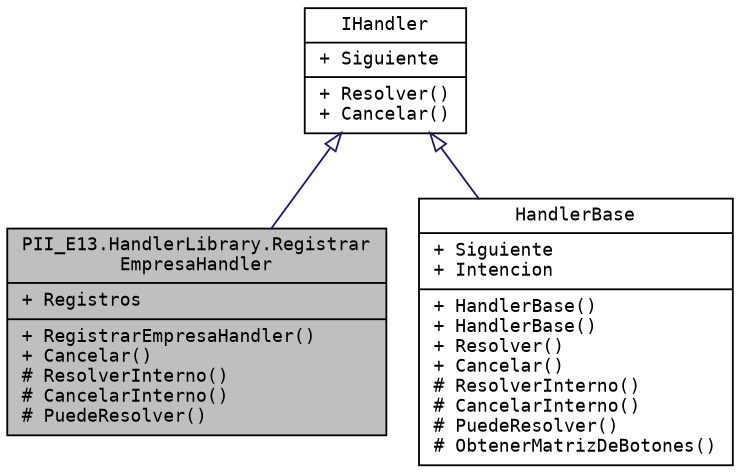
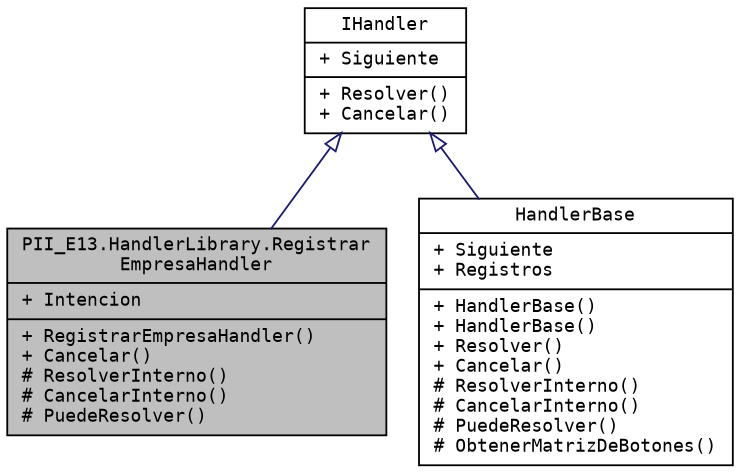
(494, 270) -> (494, 270)
(83, 300) -> (83, 300)
